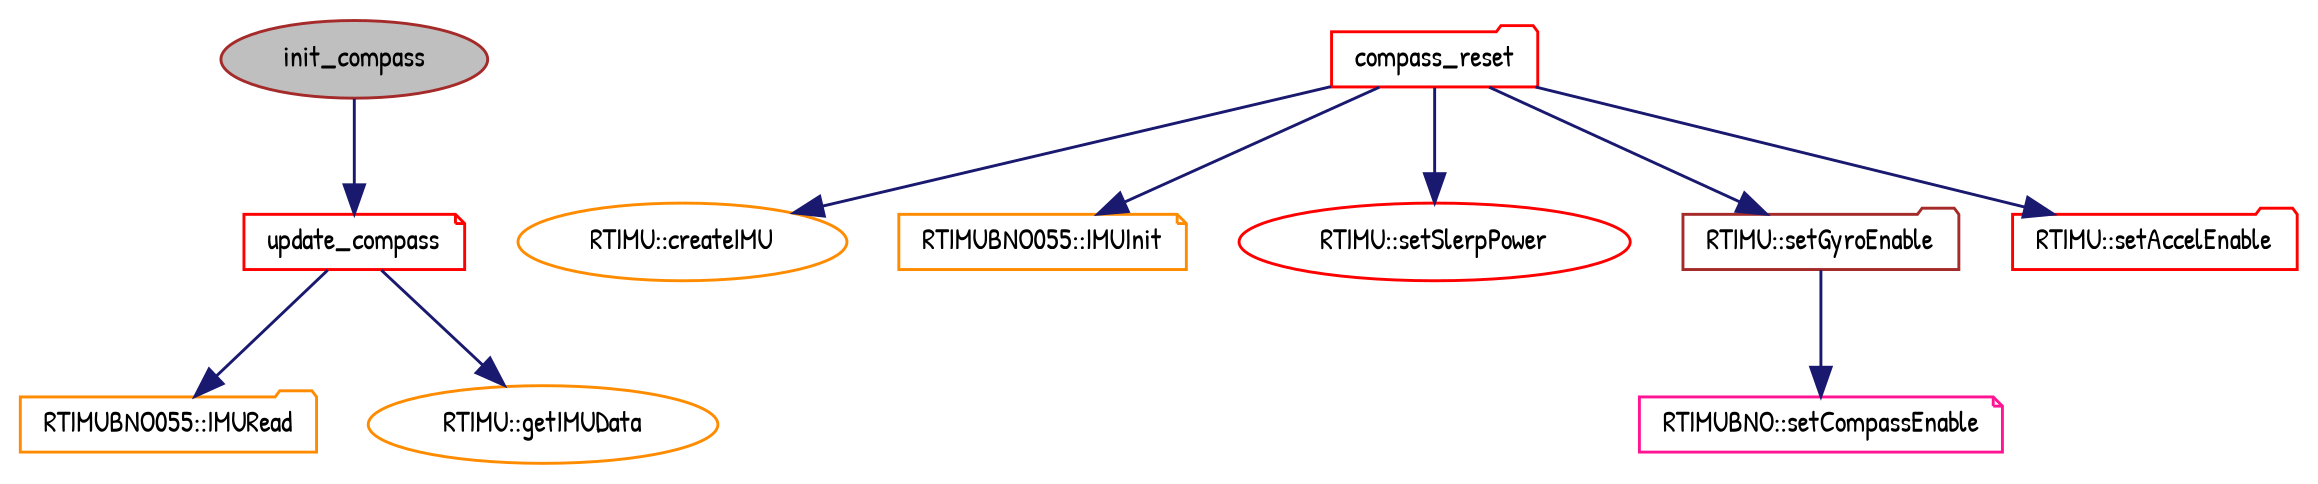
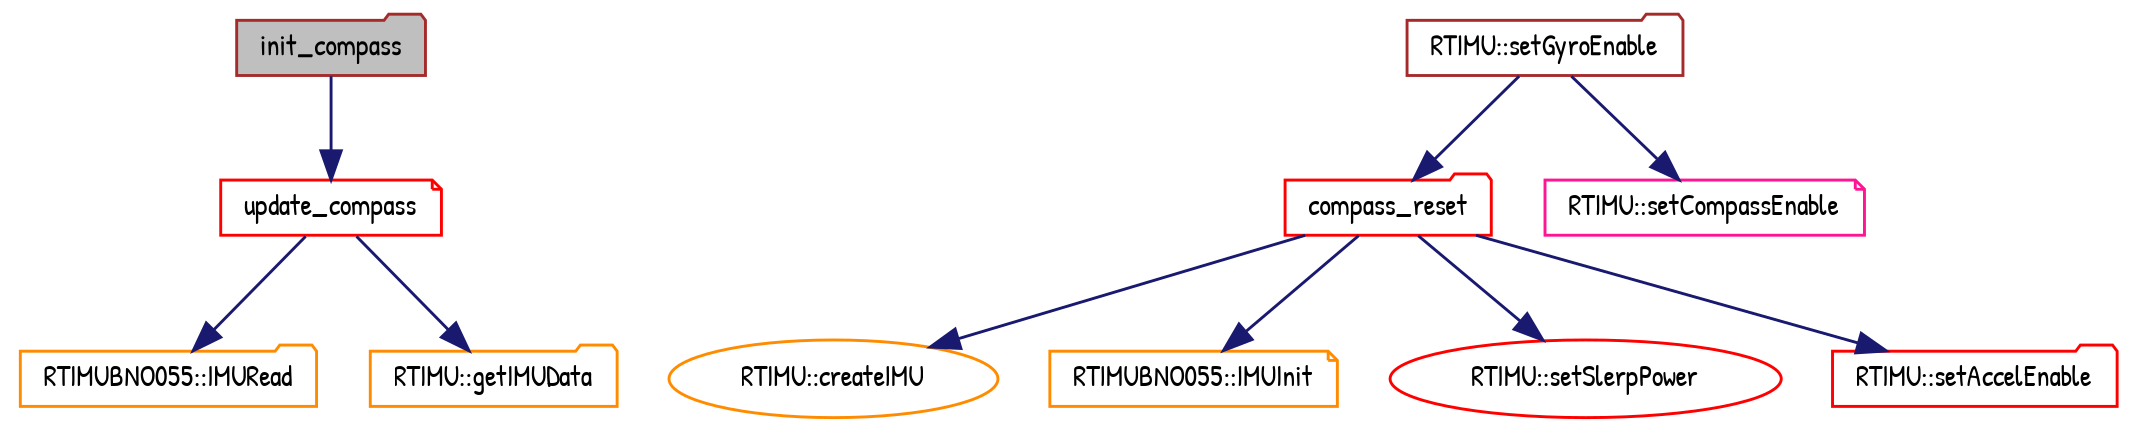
(354, 59) -> (331, 48)
(1614, 145) -> (1477, 118)
(543, 425) -> (494, 379)
(1821, 425) -> (1705, 208)
